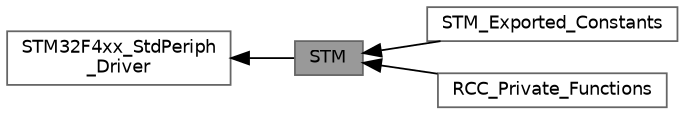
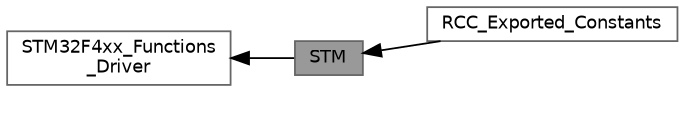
(552, 24) -> (552, 24)
(119, 58) -> (119, 58)
(552, 90) -> none
